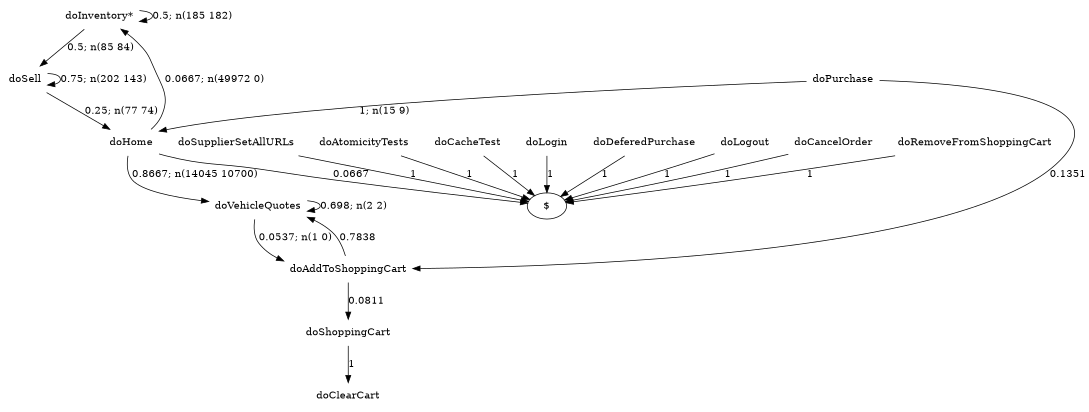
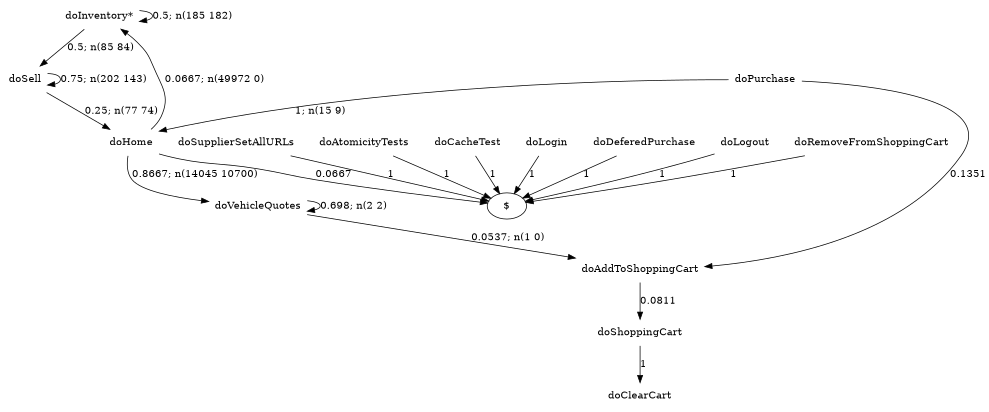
(834, 143) -> none
(334, 234) -> none
